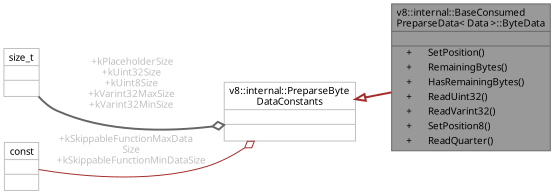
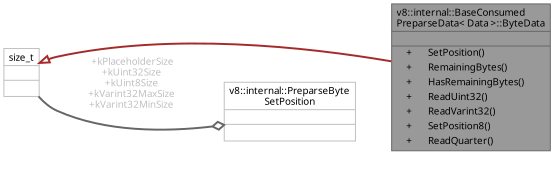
(378, 95) -> (220, 44)
(290, 102) -> (290, 102)
(22, 166) -> none
